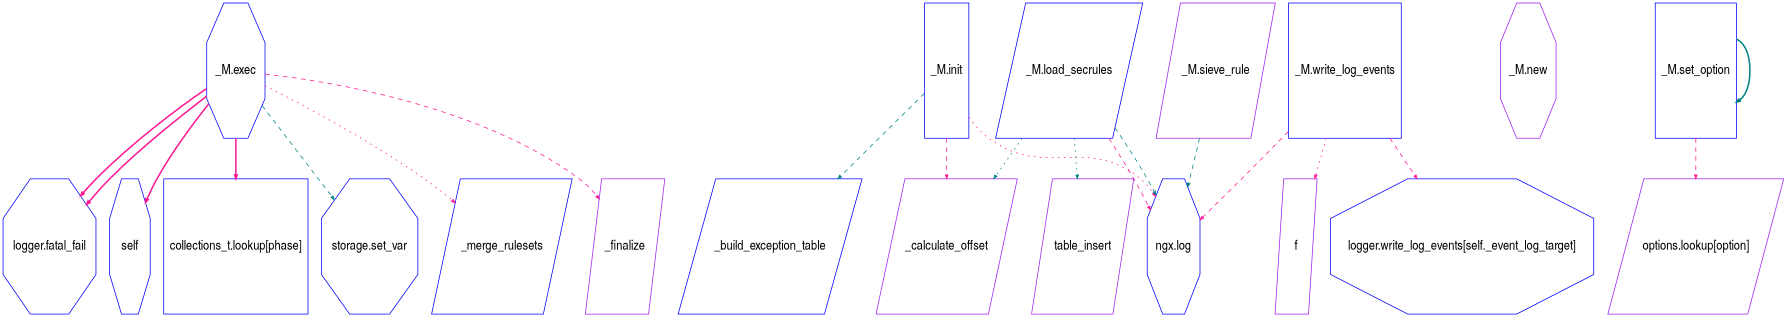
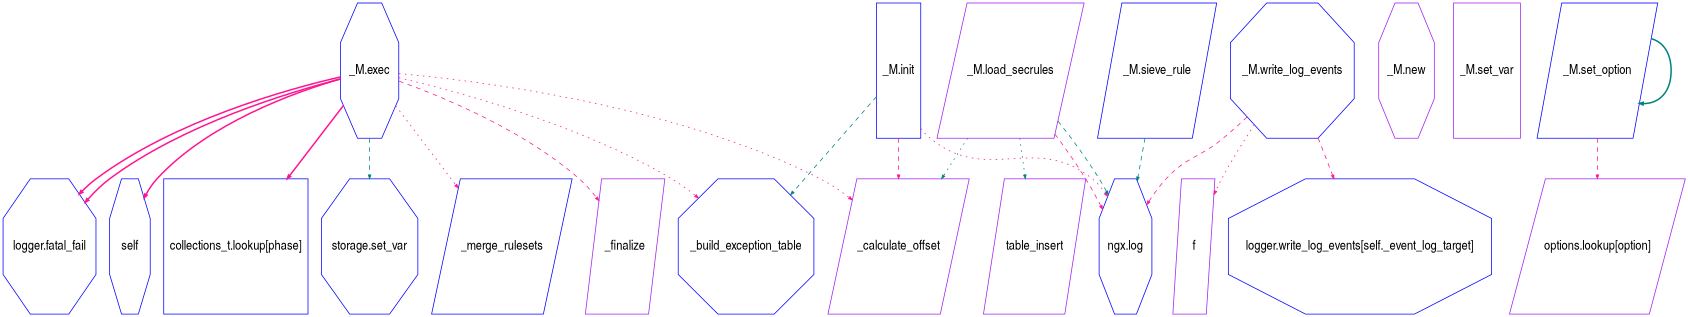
(1069, 71) -> (1011, 71)
(1216, 71) -> (1157, 71)
(1345, 71) -> (1292, 71)
none -> (1487, 71)
(1696, 71) -> (1597, 71)
none -> (631, 112)
none -> (553, 124)
(770, 246) -> (746, 246)
